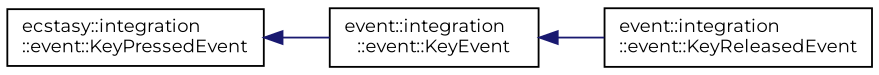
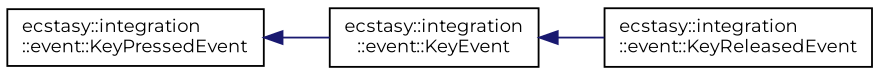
(434, 38) -> (434, 38)
(738, 38) -> (738, 38)
